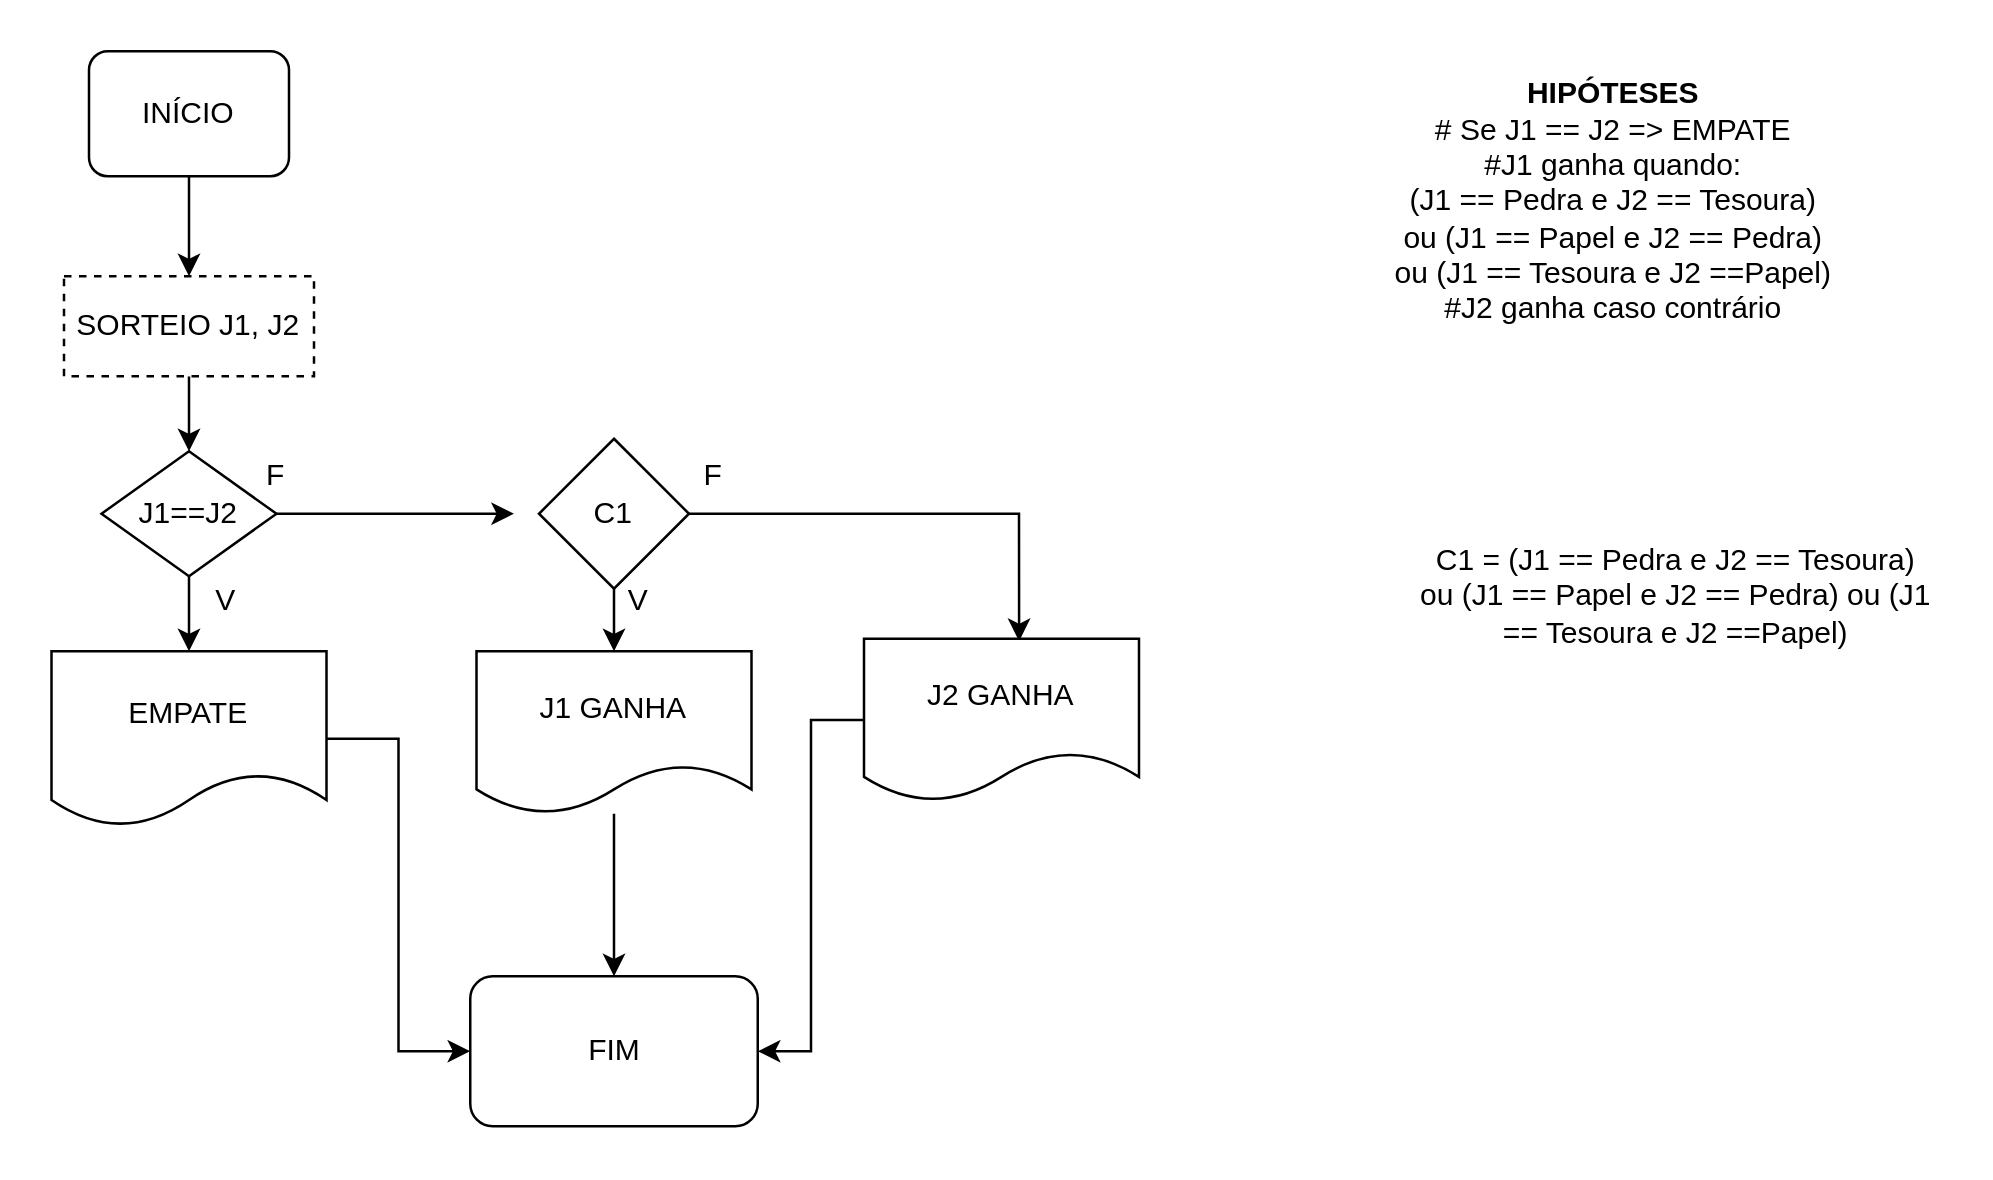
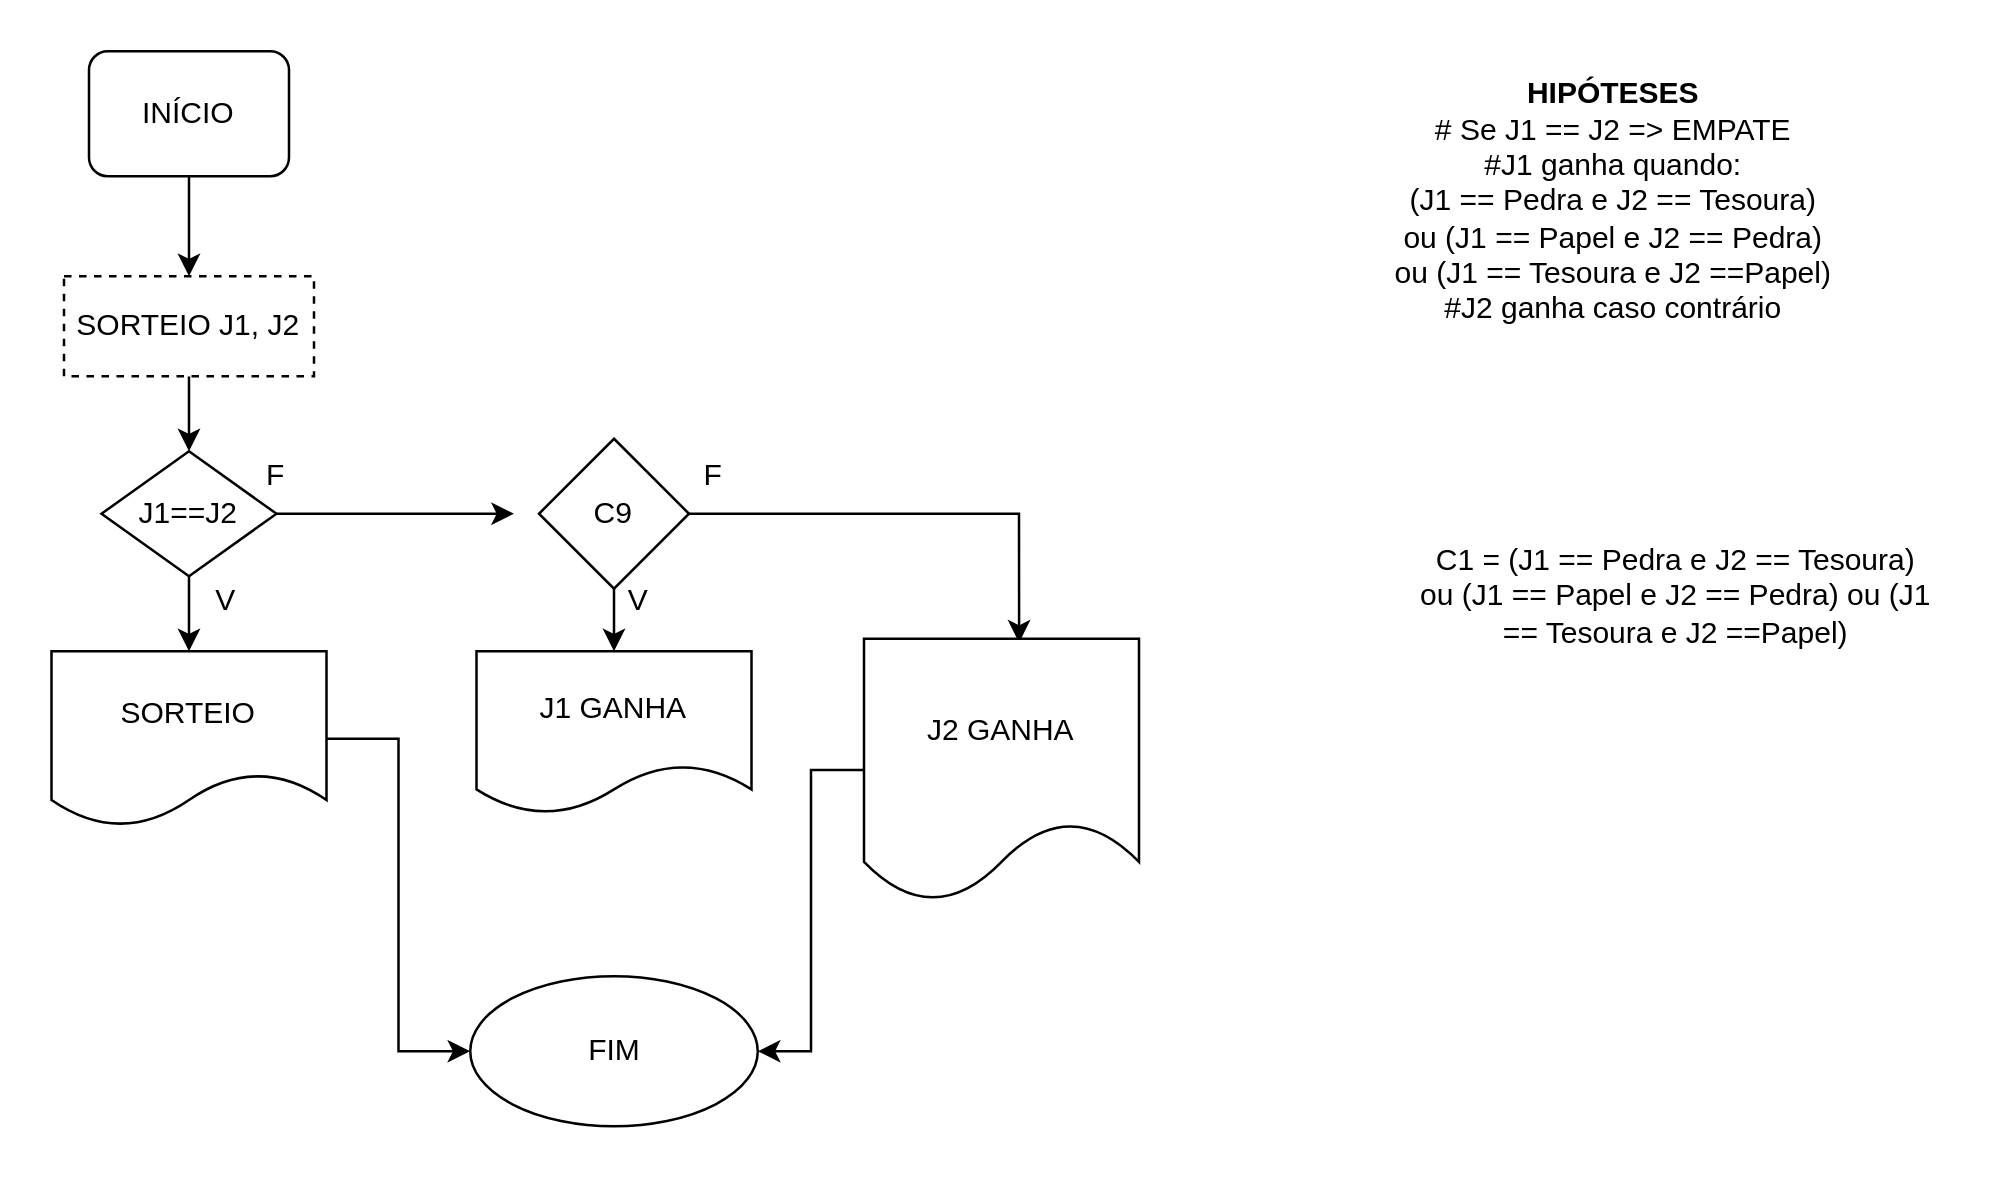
(614, 514) -> (614, 514)
(189, 714) -> (189, 714)
(1001, 720) -> (1001, 770)
(614, 887) -> none
(614, 1051) -> (614, 1051)
